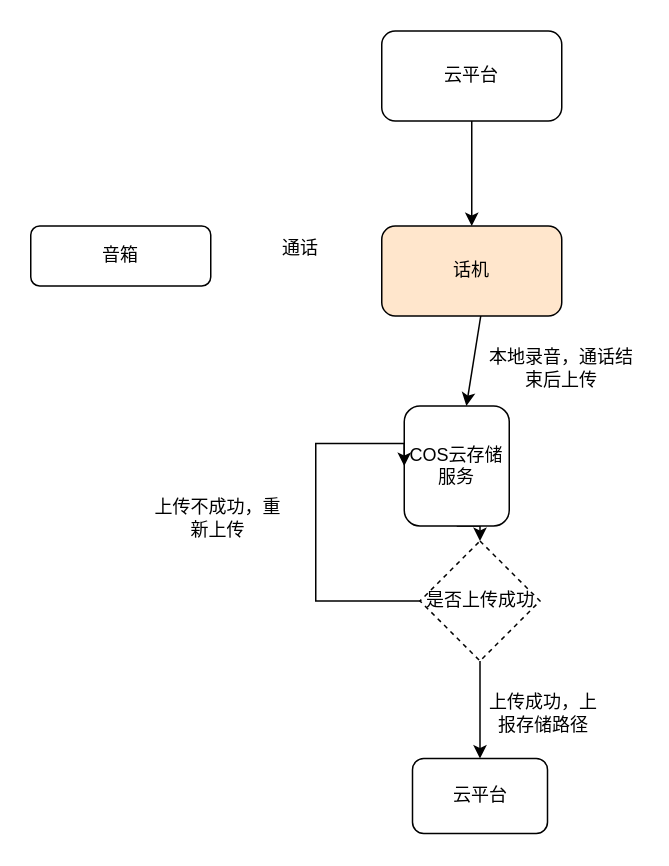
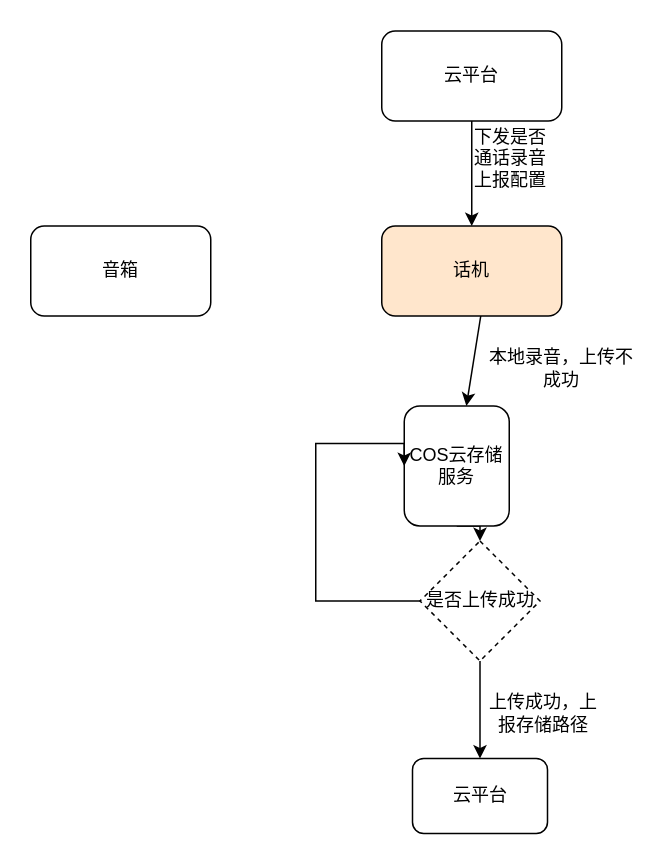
none -> (511, 158)
(301, 248) -> none
(121, 256) -> (121, 271)
(562, 368) -> (562, 368)
(218, 518) -> none
